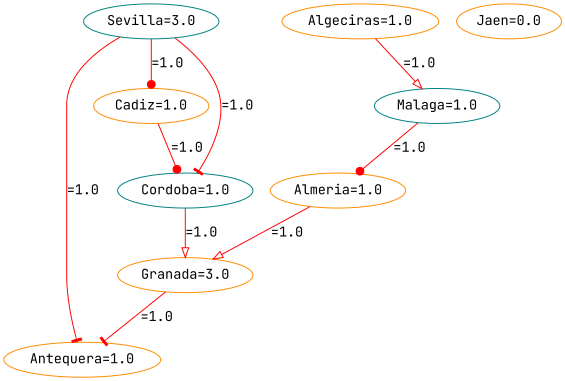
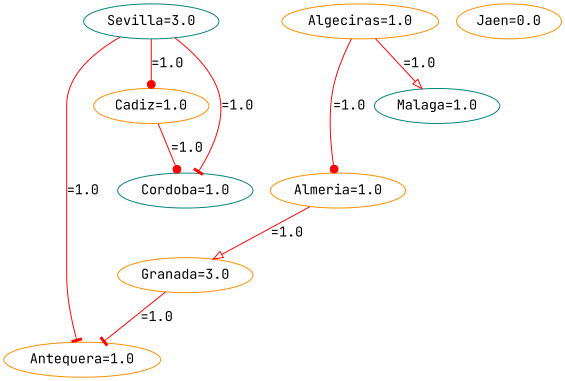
(391, 146) -> (331, 100)
(185, 228) -> none
